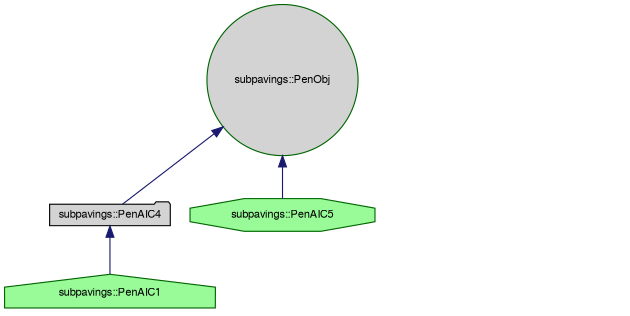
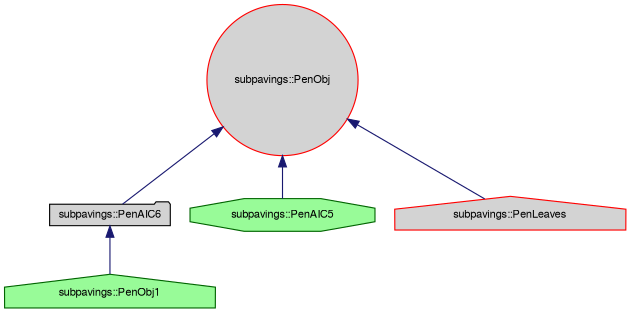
(283, 80) -> (283, 80)
(110, 215) -> (110, 215)
none -> (510, 215)
(110, 293) -> (110, 293)
